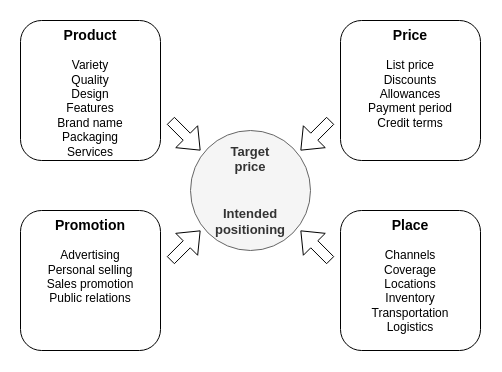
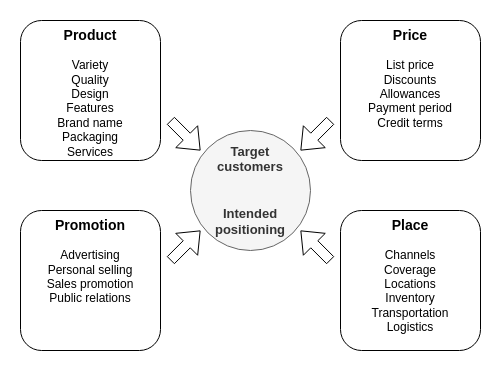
(251, 191) -> (251, 191)
